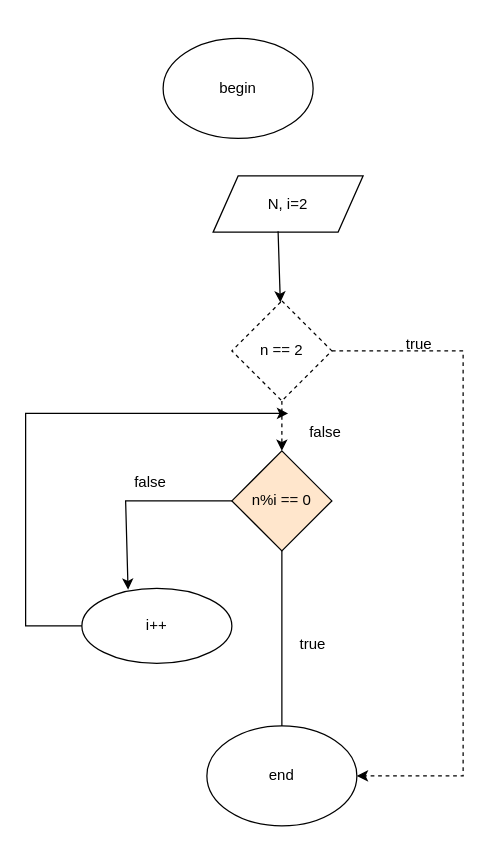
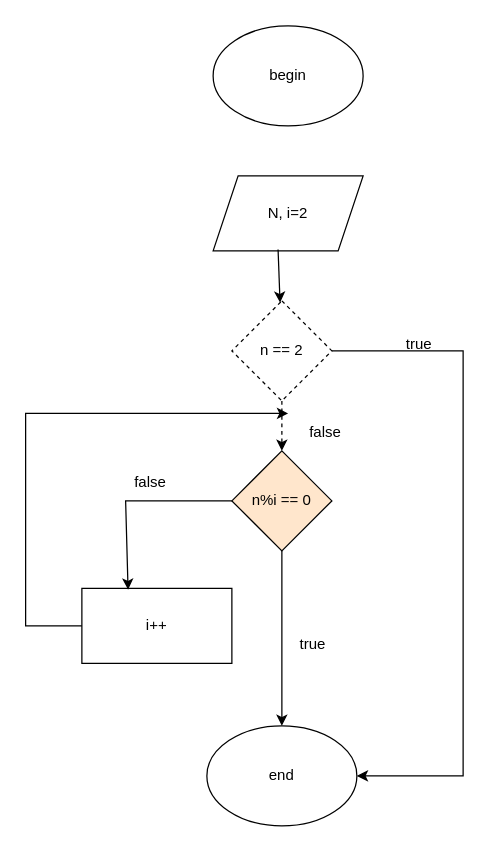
(238, 88) -> (288, 76)
(288, 204) -> (288, 213)
(463, 548) -> (463, 548)
(157, 626) -> (157, 626)
(282, 719) -> (282, 716)
